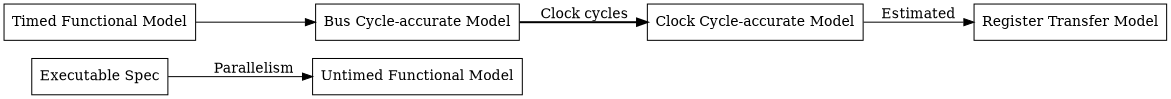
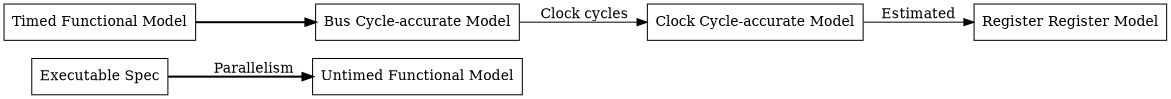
(250, 22) -> (250, 22)
(578, 22) -> (578, 22)
(1070, 22) -> (1070, 22)
(235, 77) -> (235, 77)
